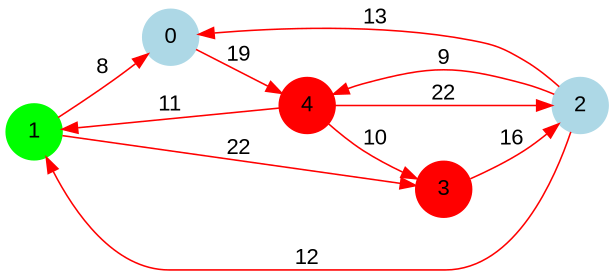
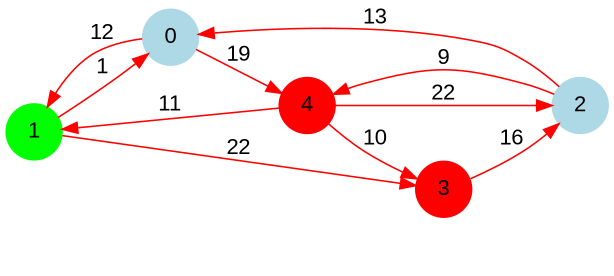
(102, 67) -> (102, 67)
(326, 270) -> (92, 55)
